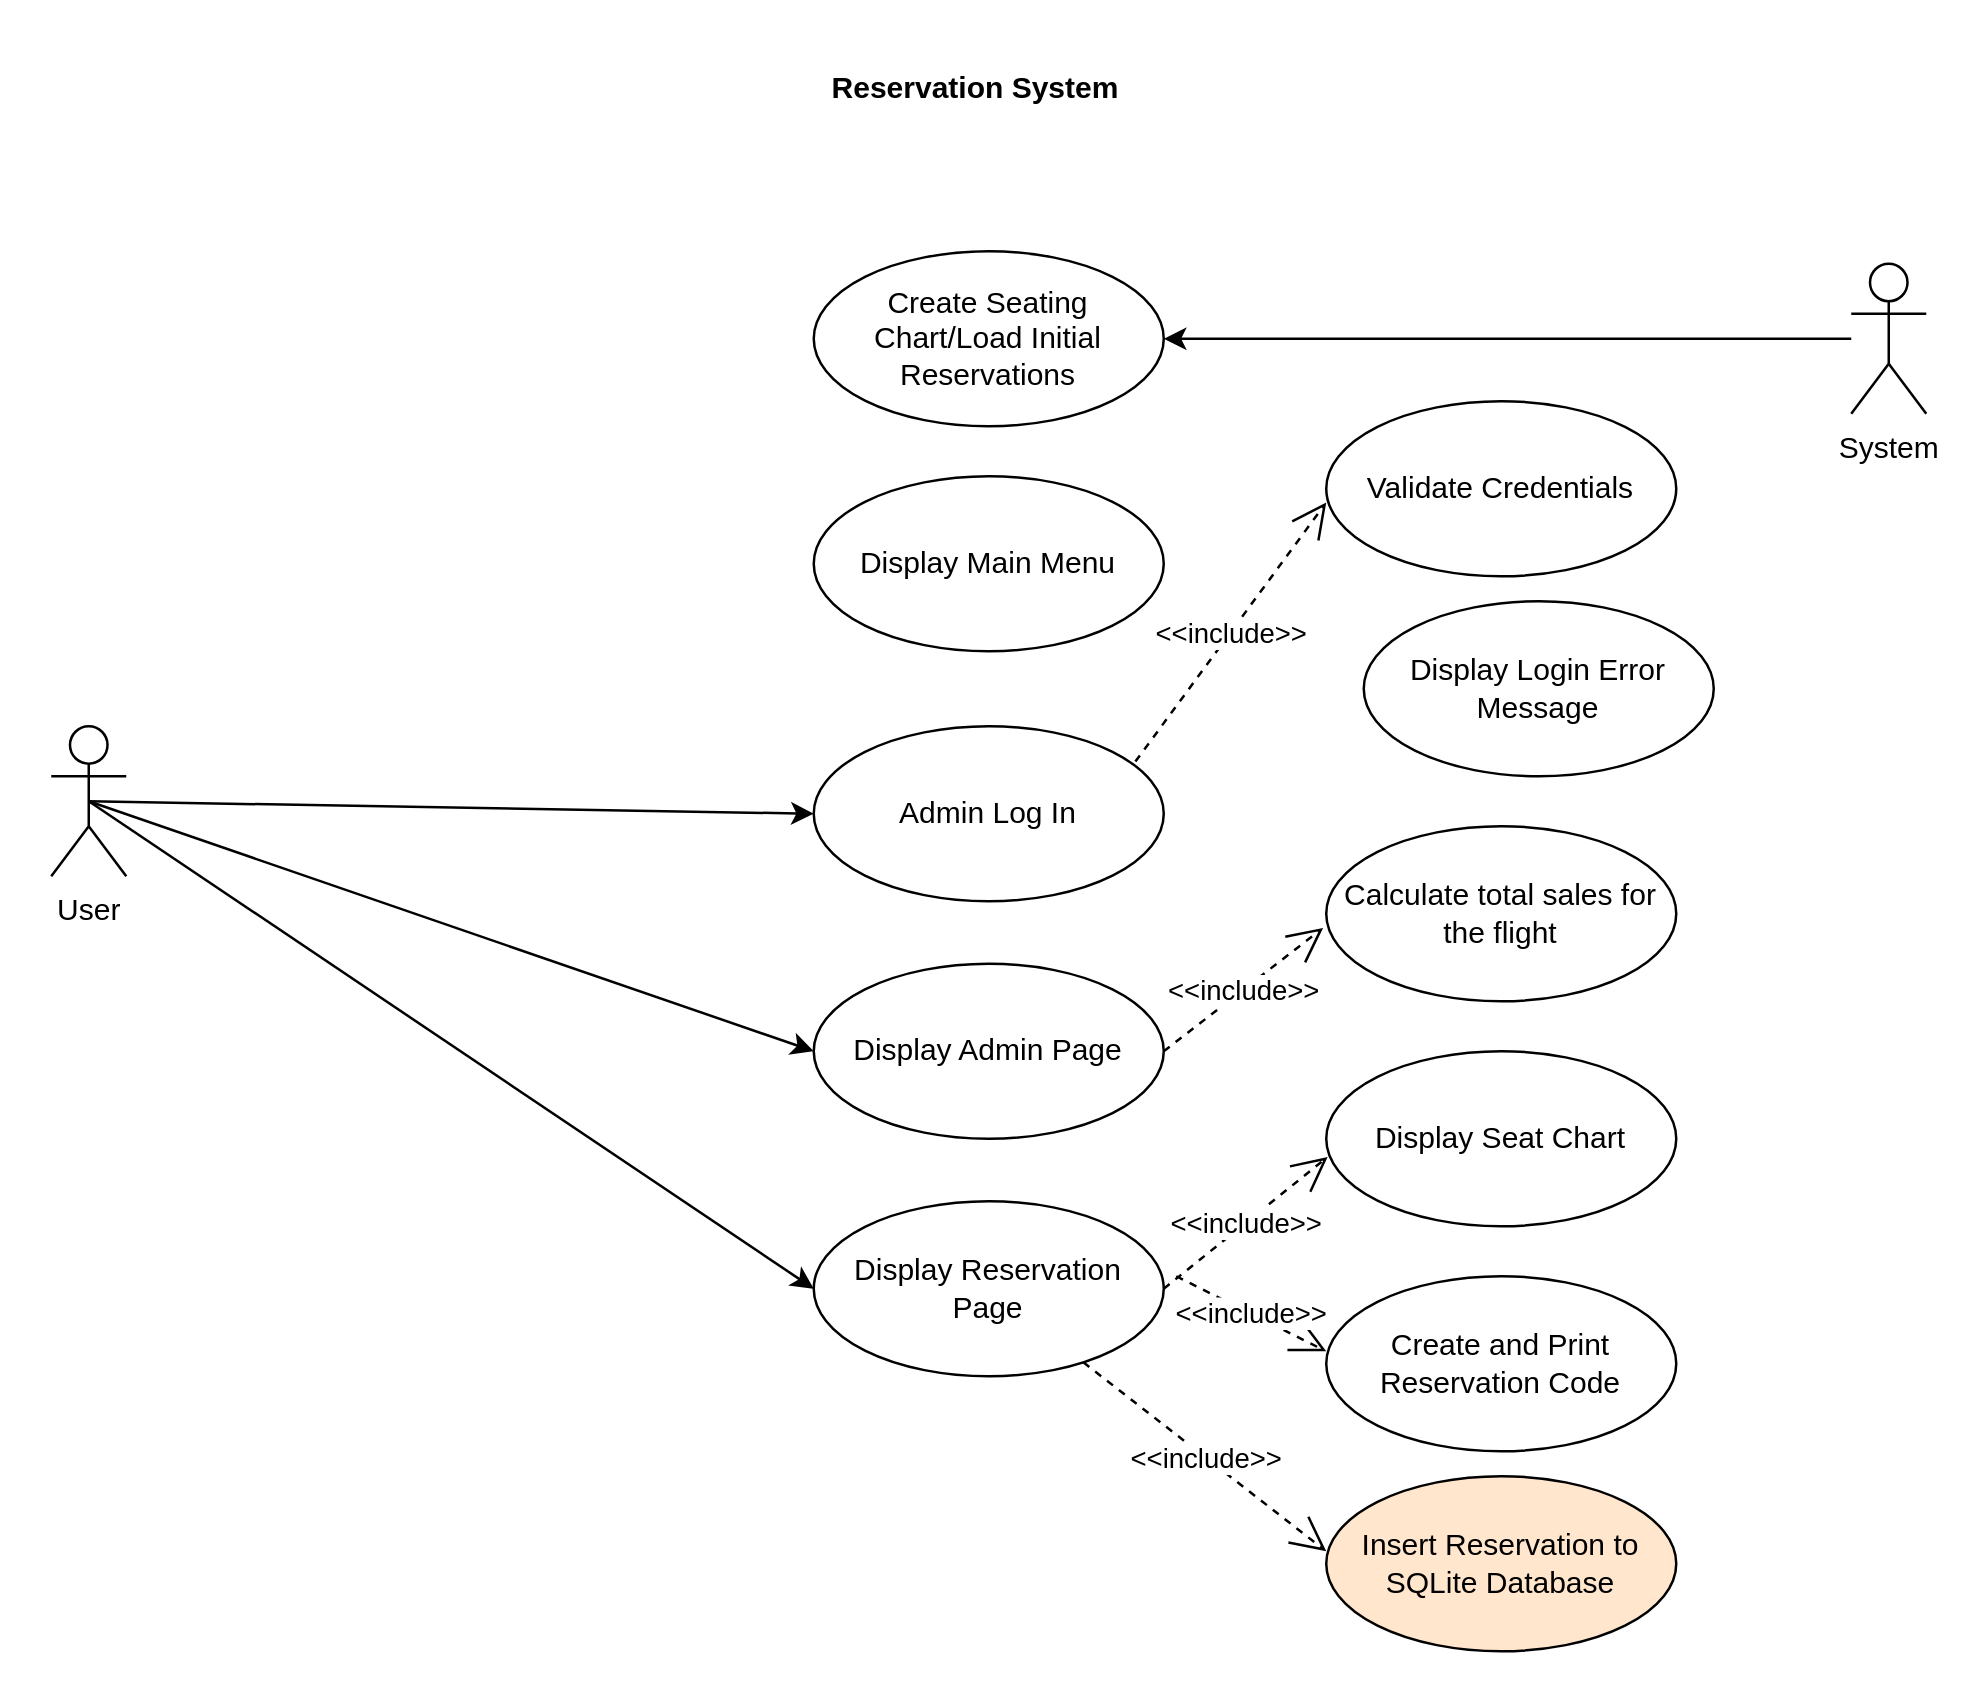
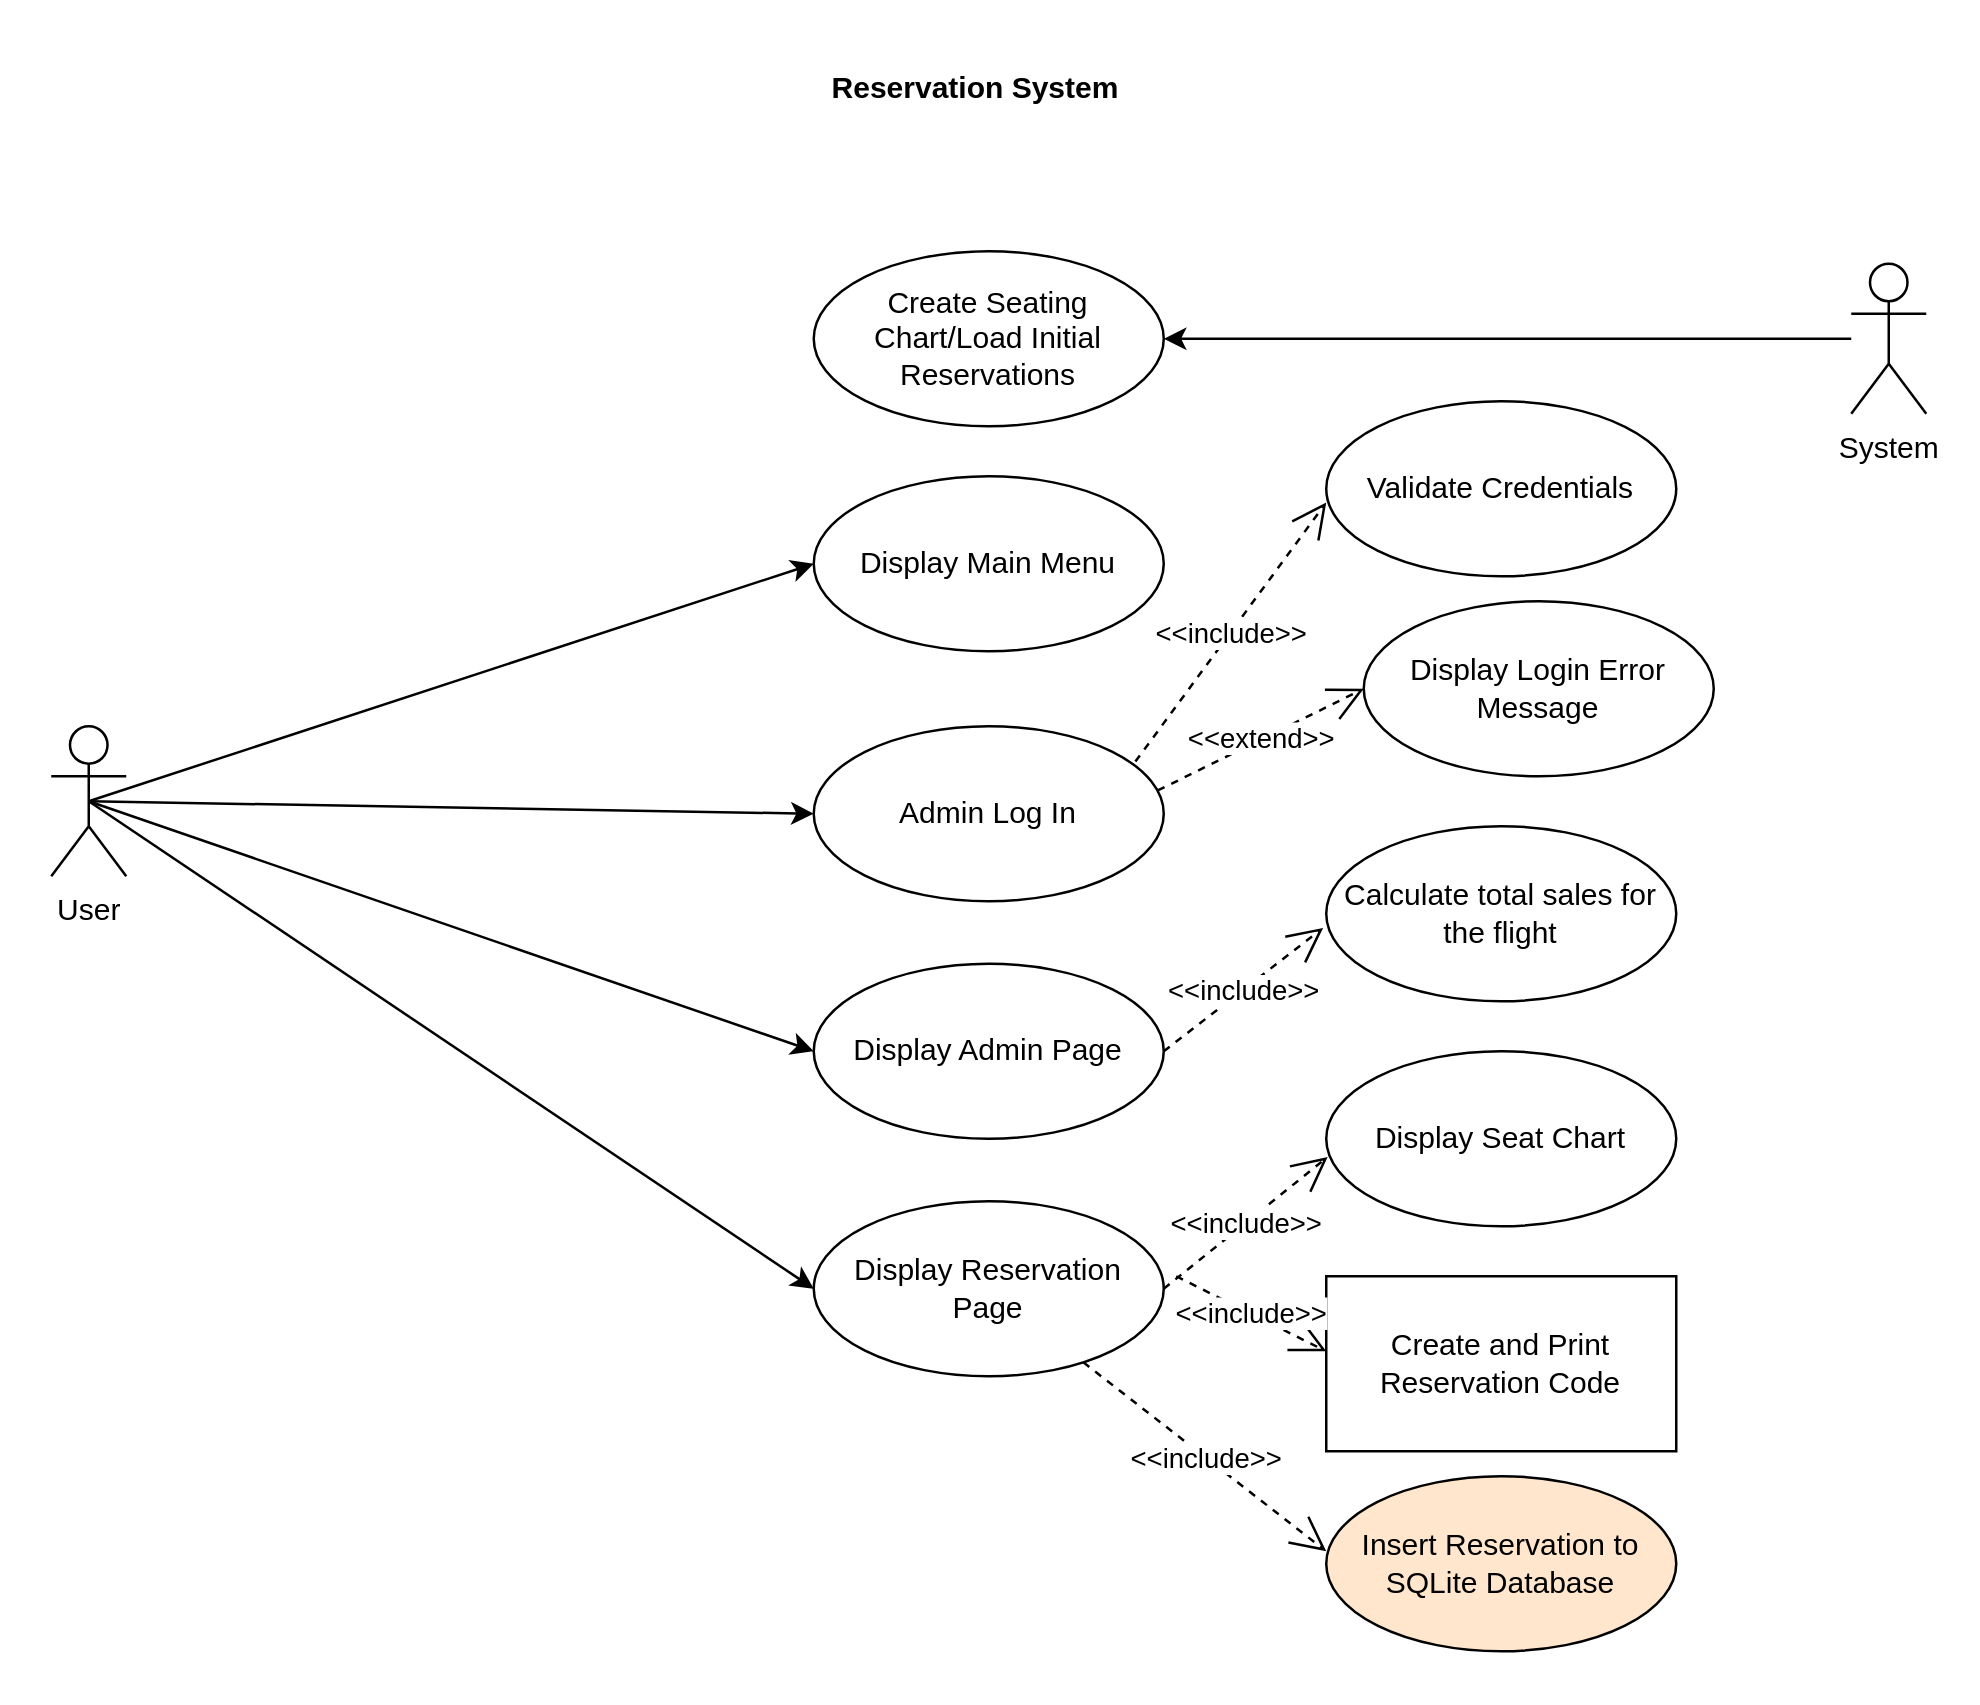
none -> (459, 680)
none -> (1193, 773)
(1501, 1364) -> (1501, 1364)
